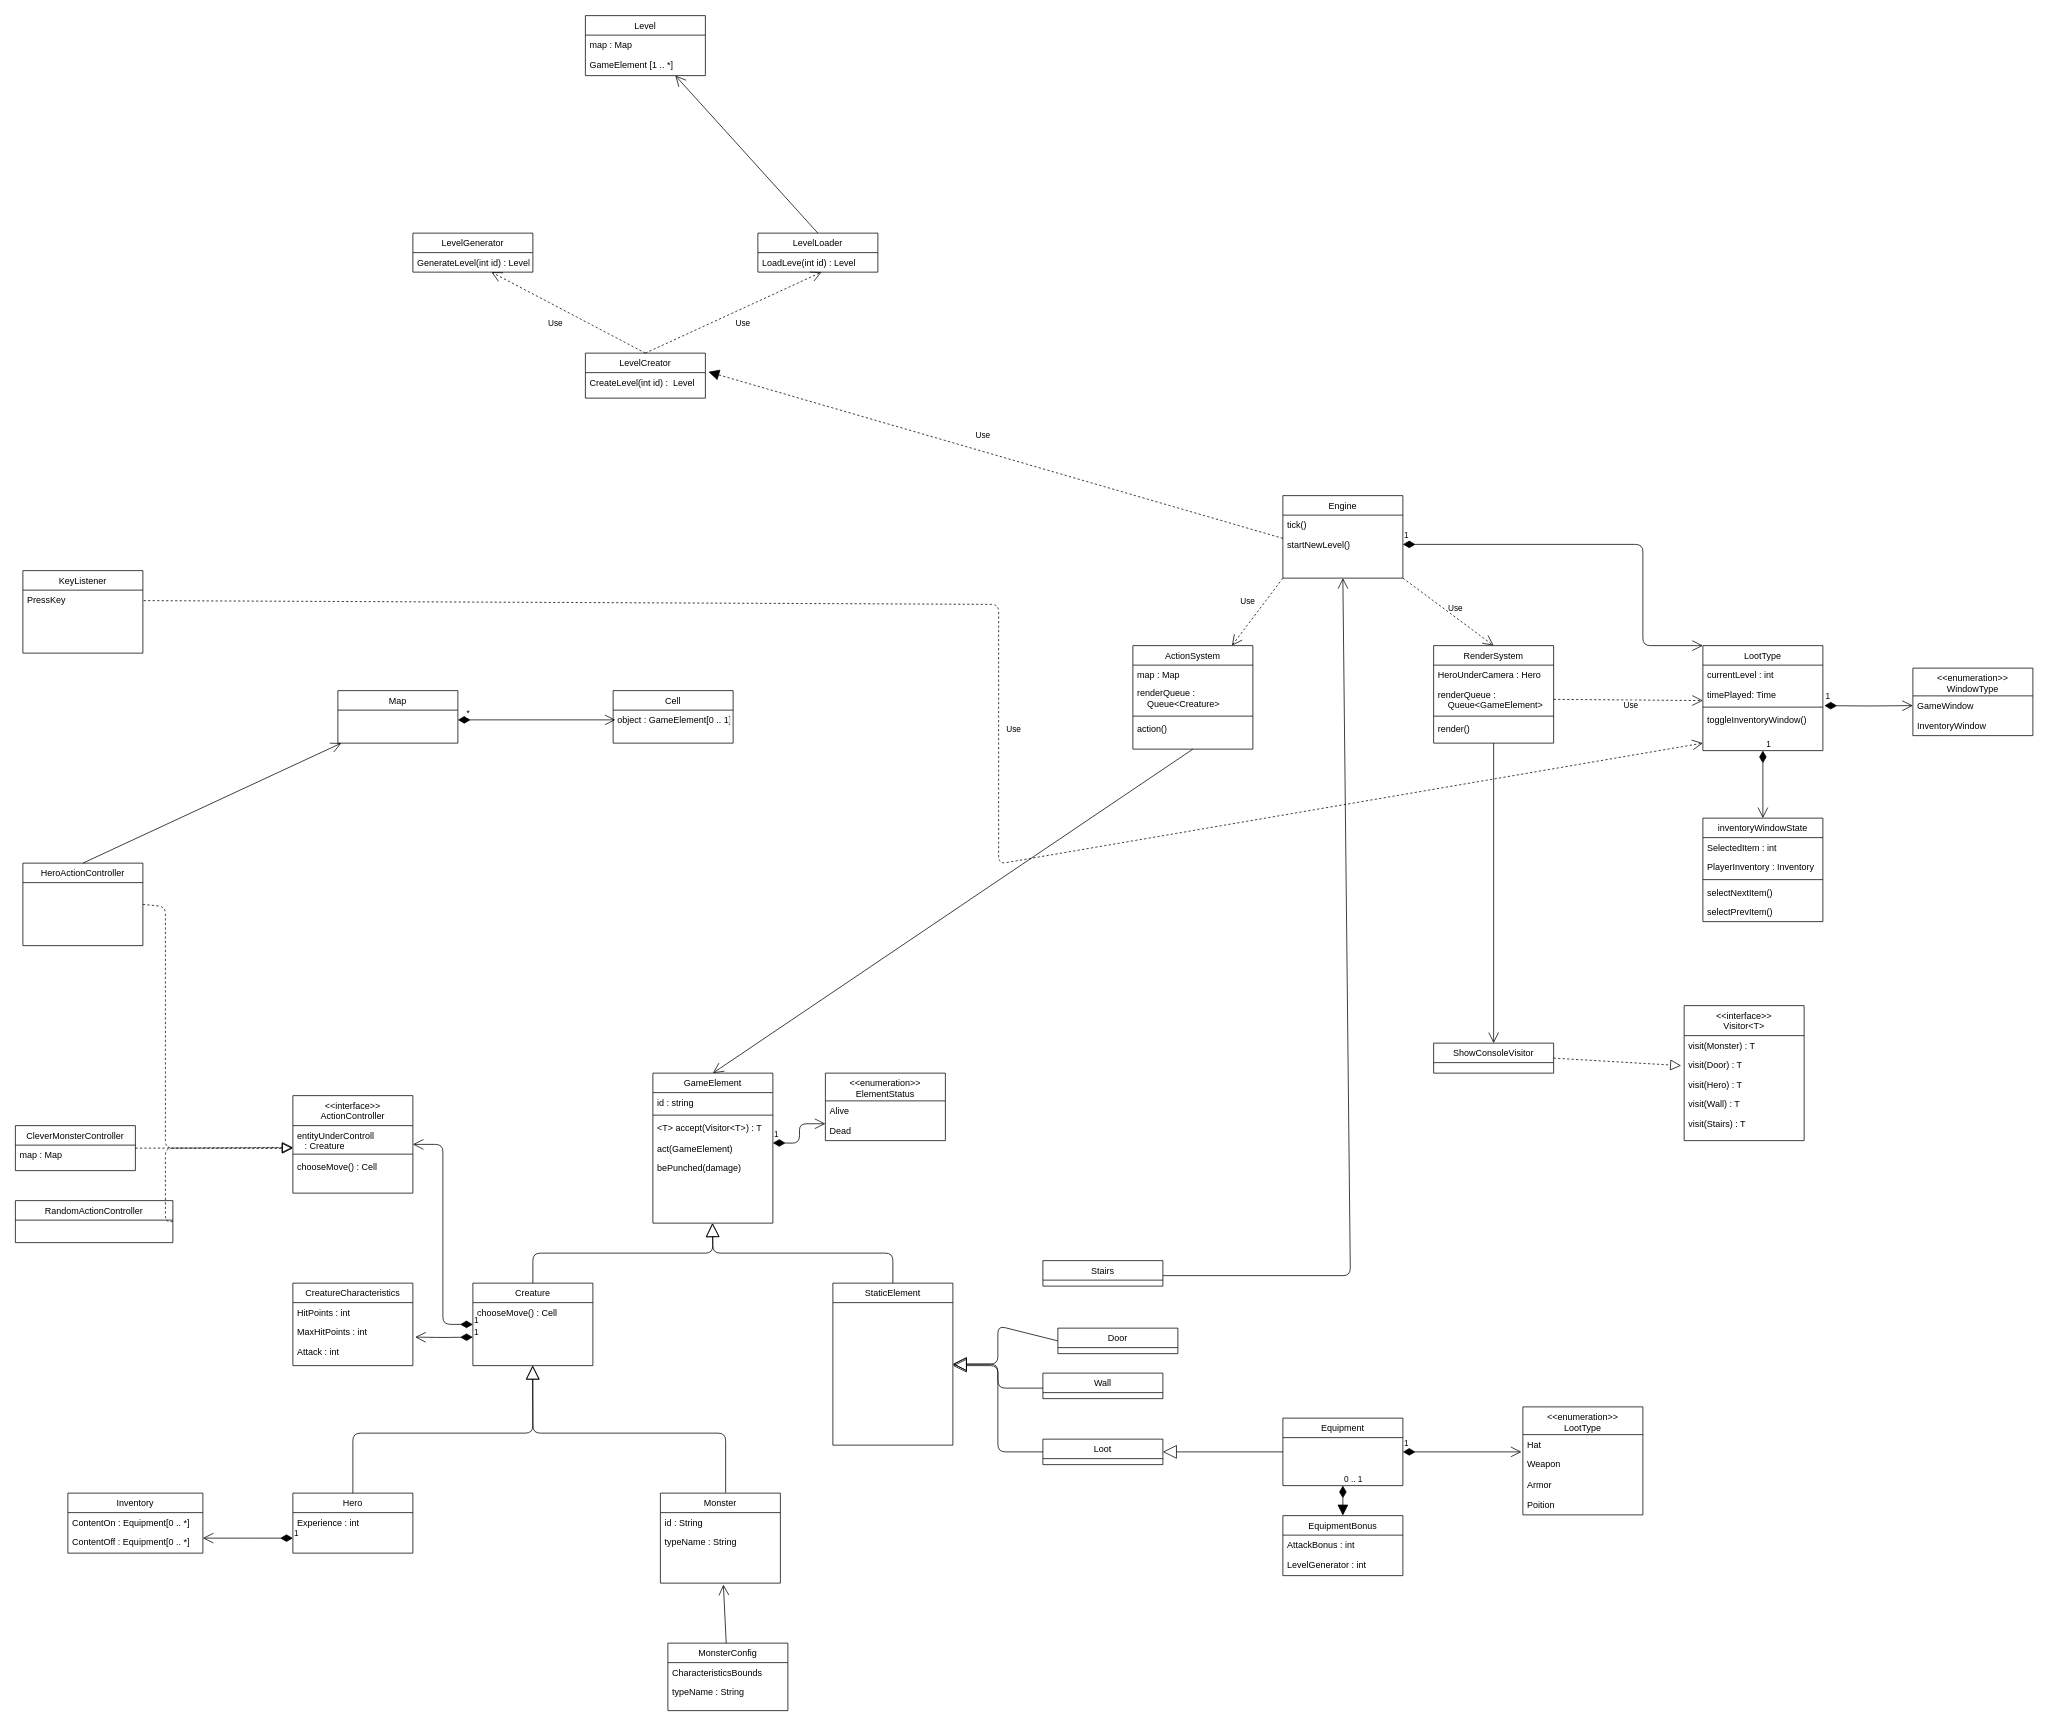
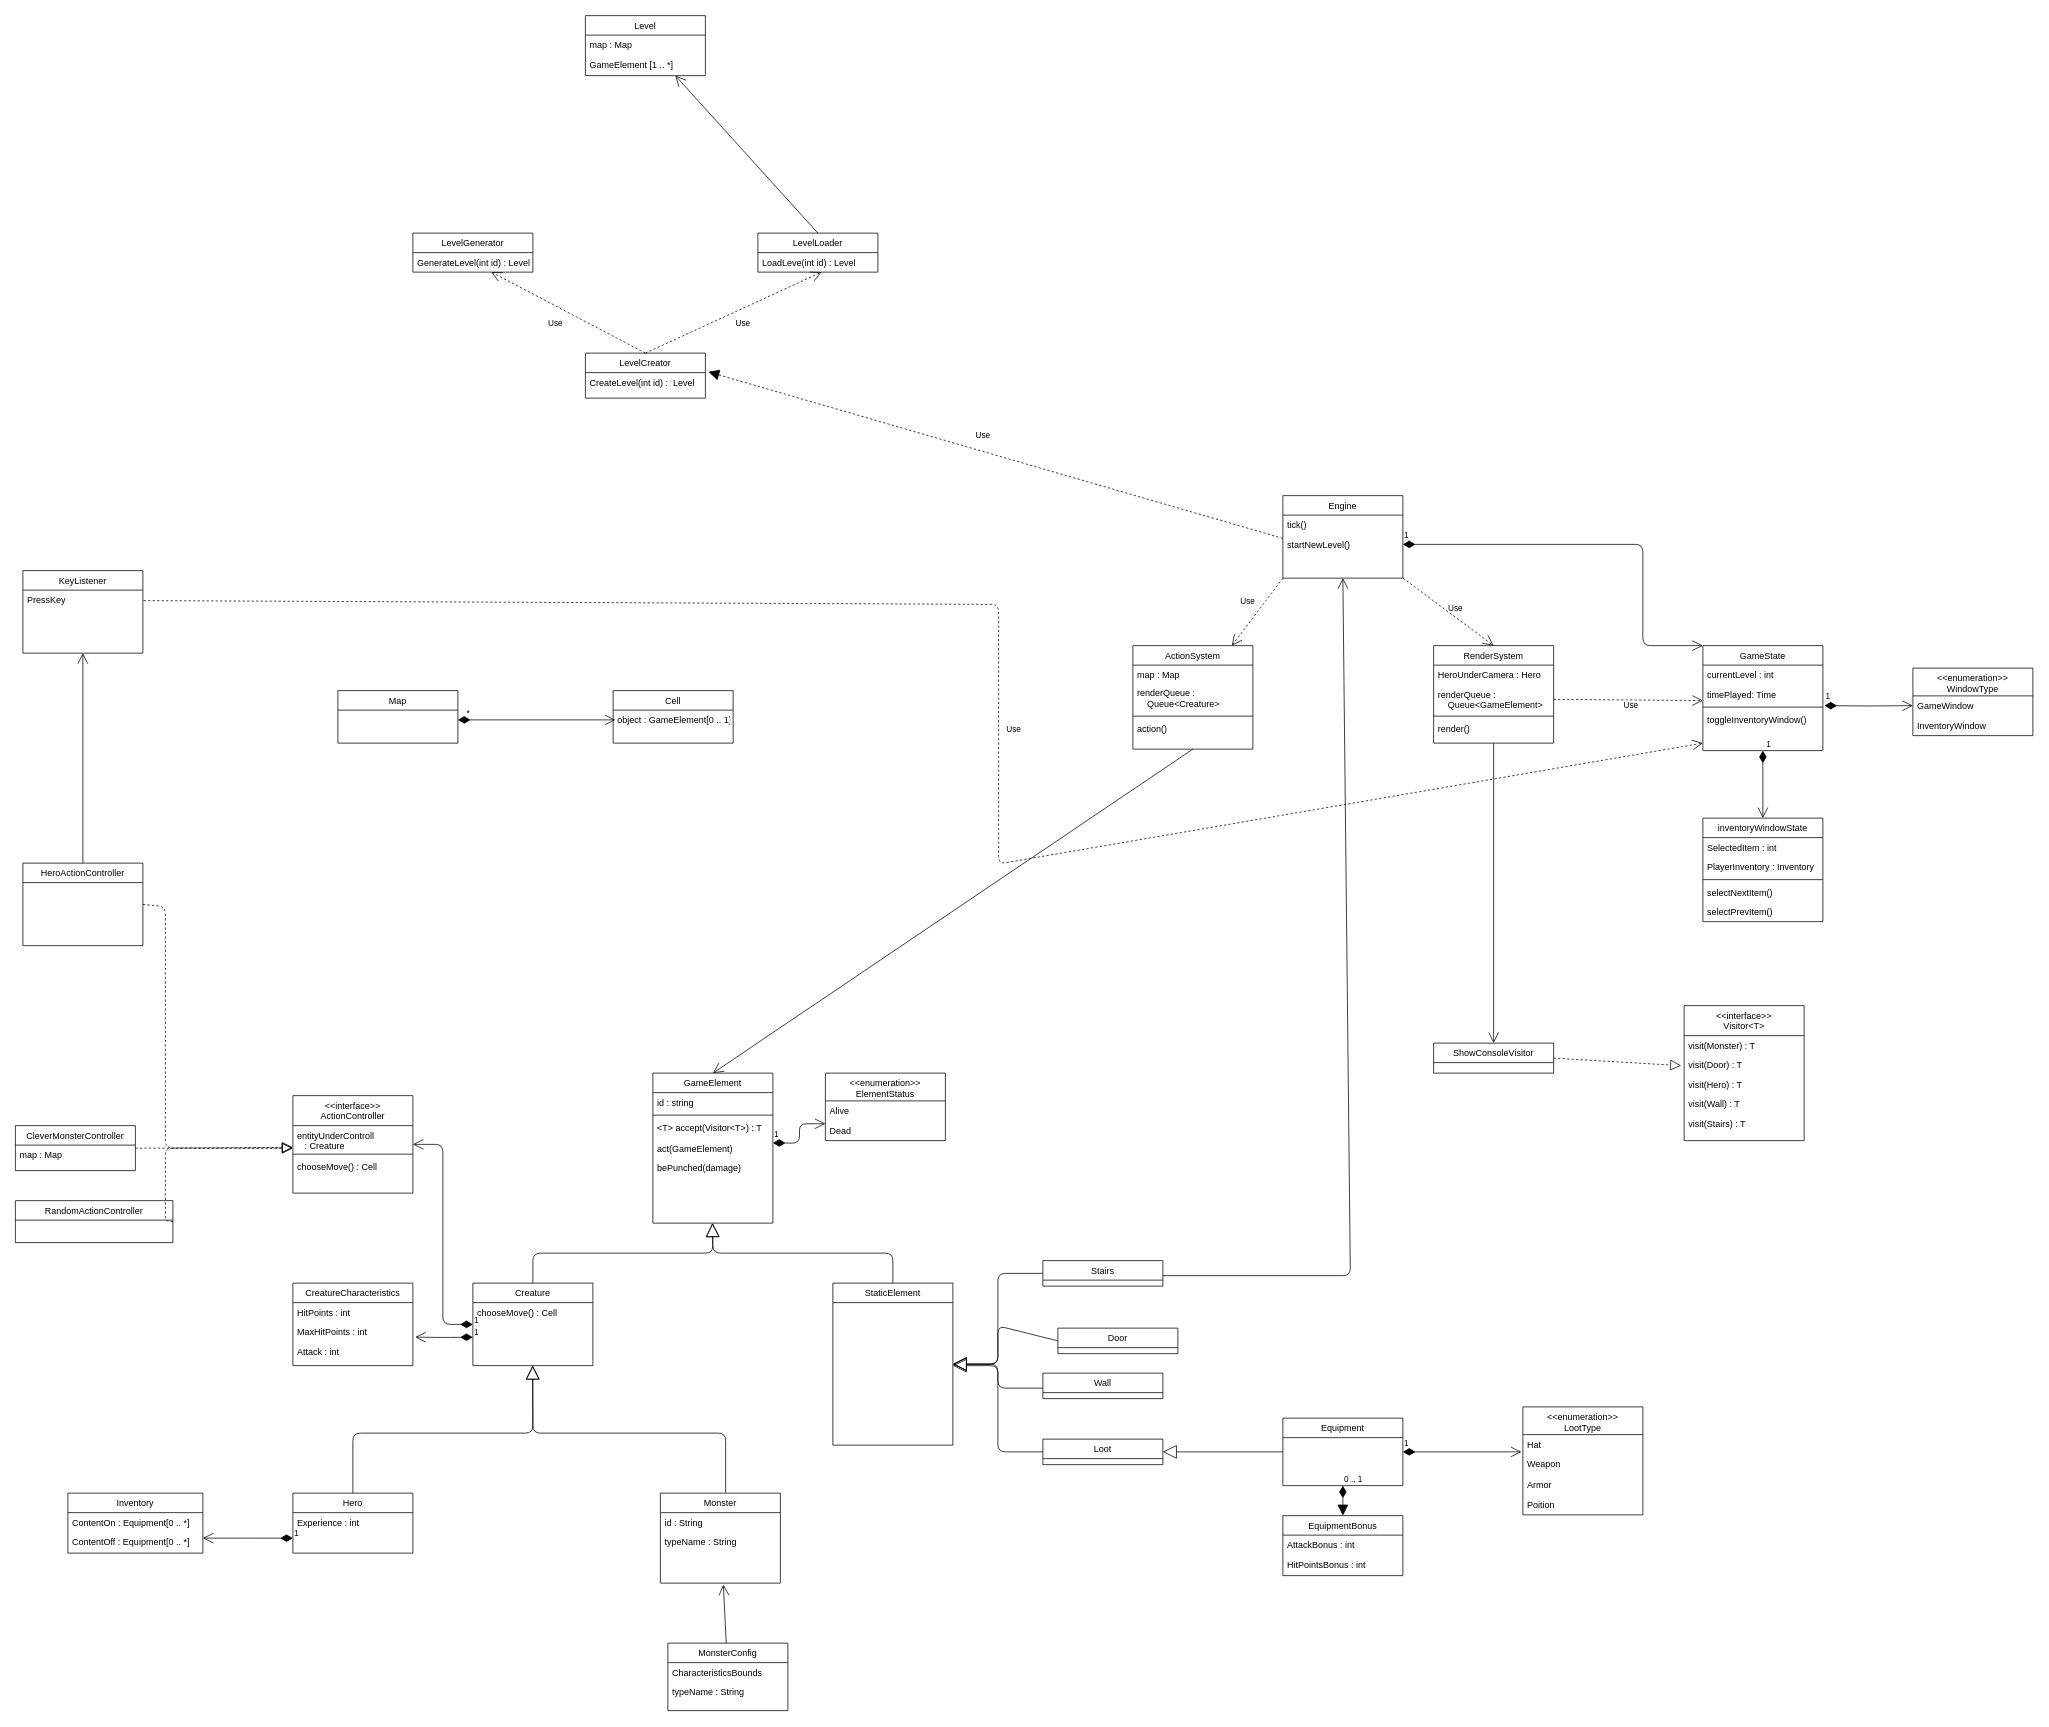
(1763, 656) -> (1763, 656)
(211, 803) -> (83, 759)
none -> (998, 1279)
(1332, 1565) -> (1330, 1565)
